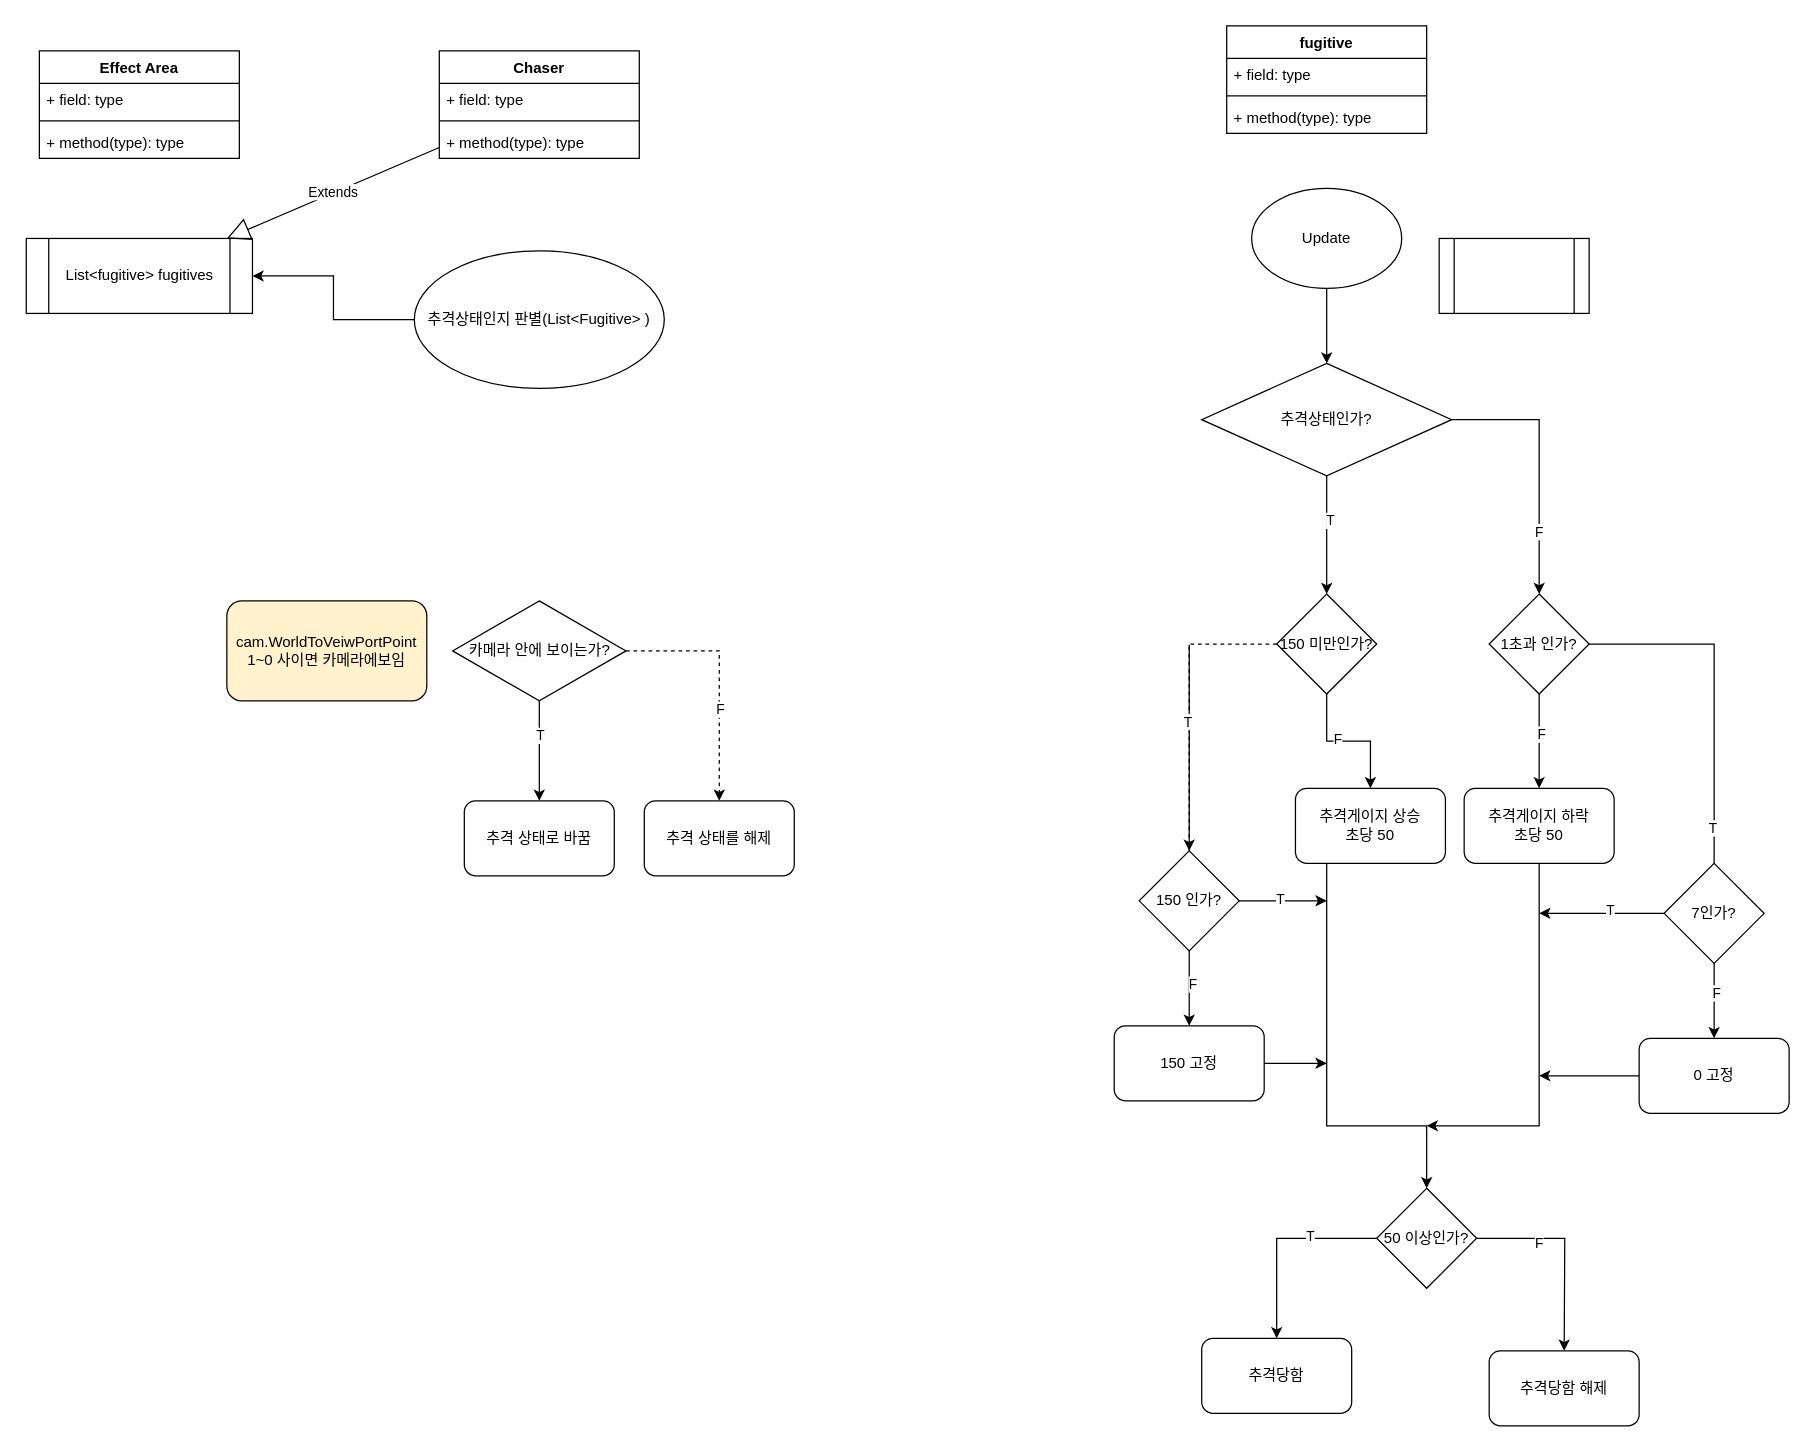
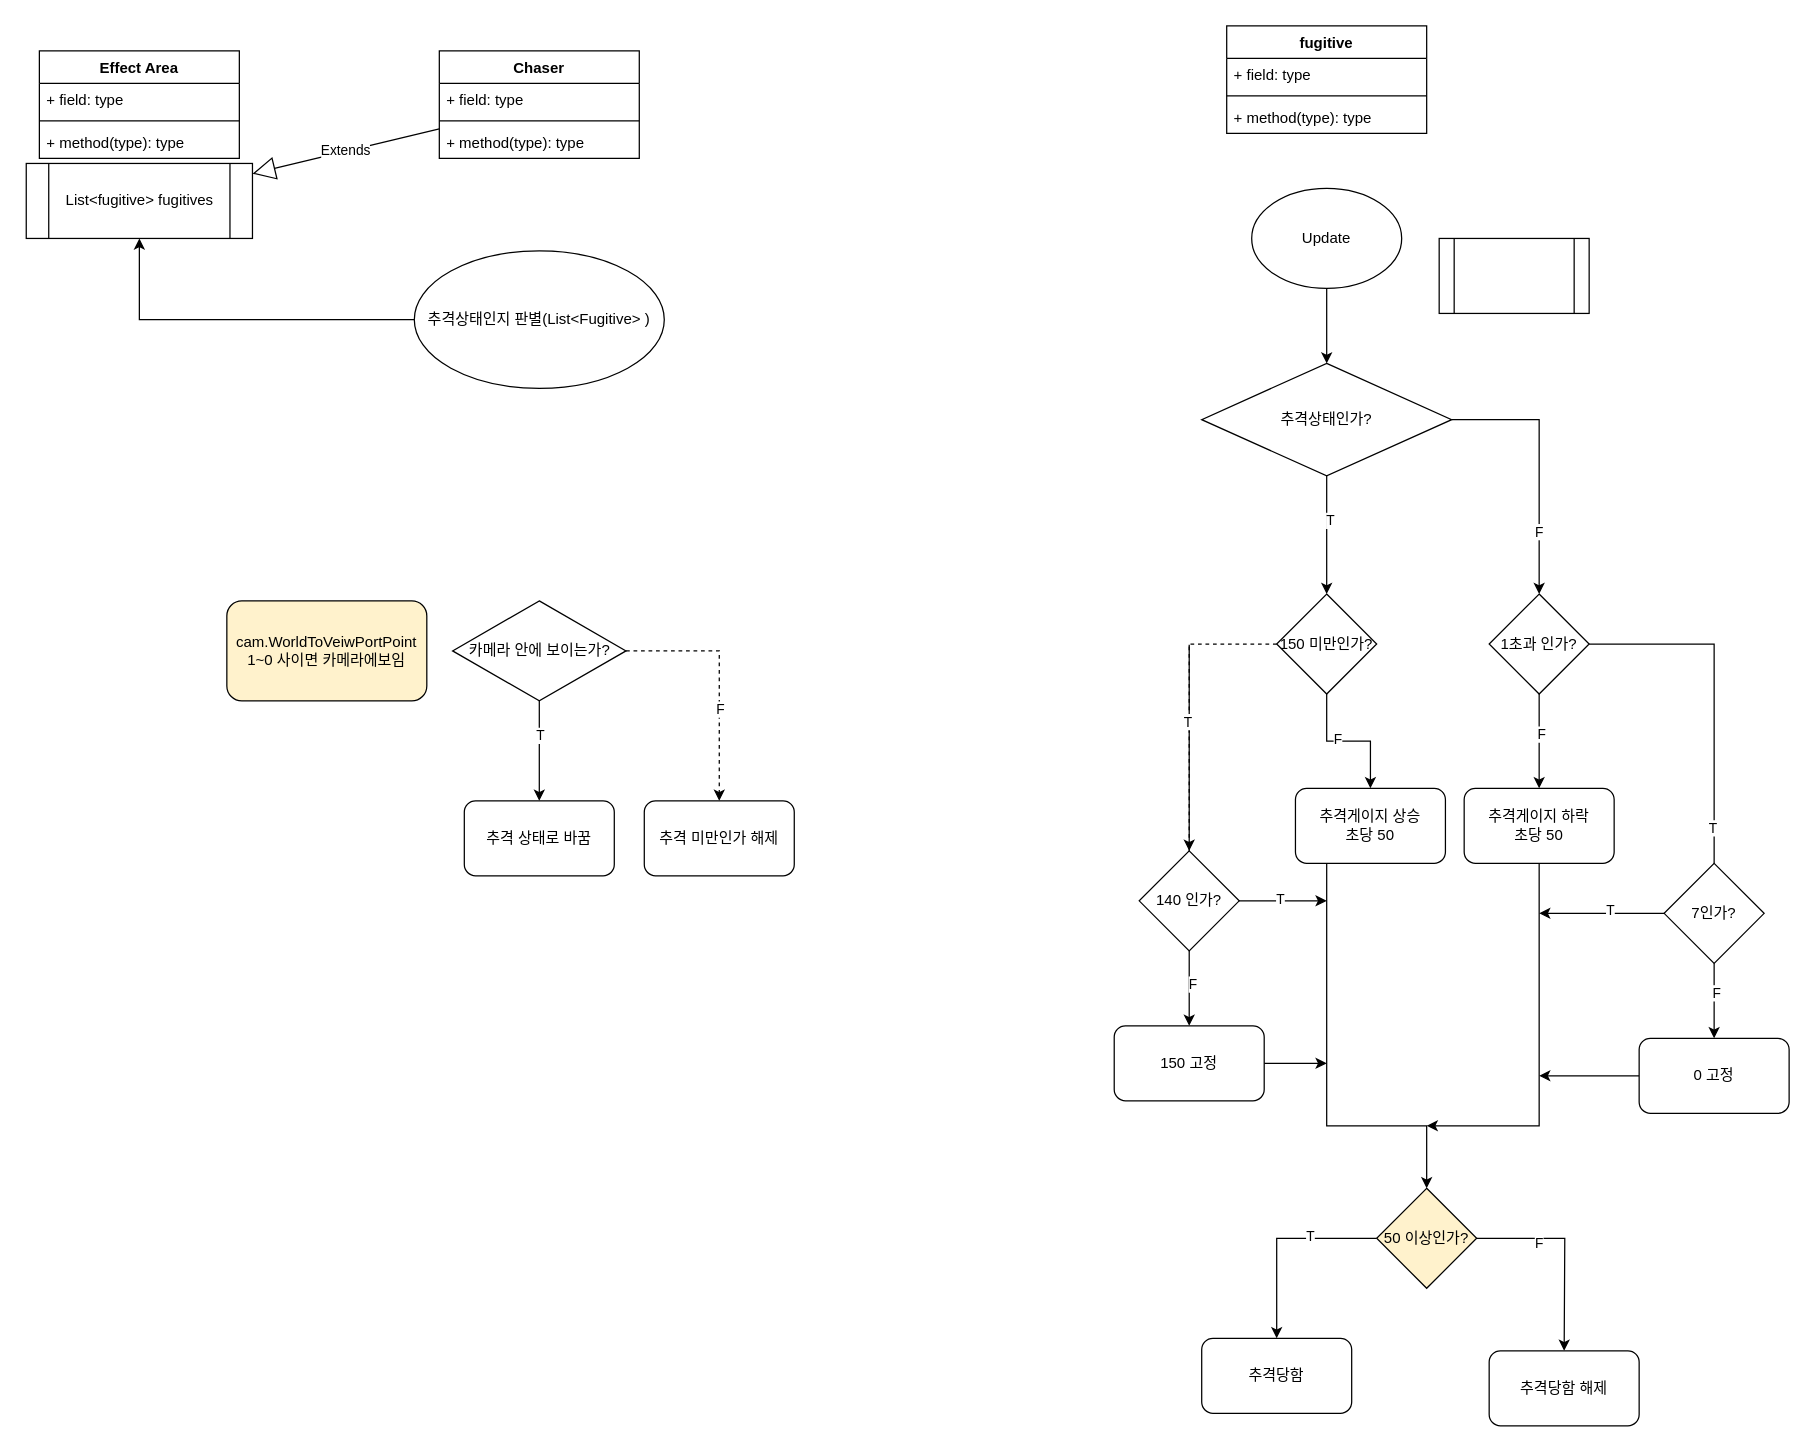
(139, 276) -> (139, 201)
(719, 838) -> (719, 838)
(1189, 901) -> (1189, 901)
(1427, 1238) -> (1427, 1238)
